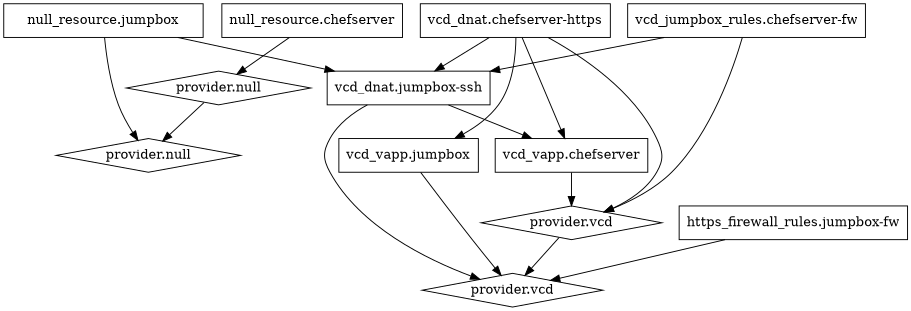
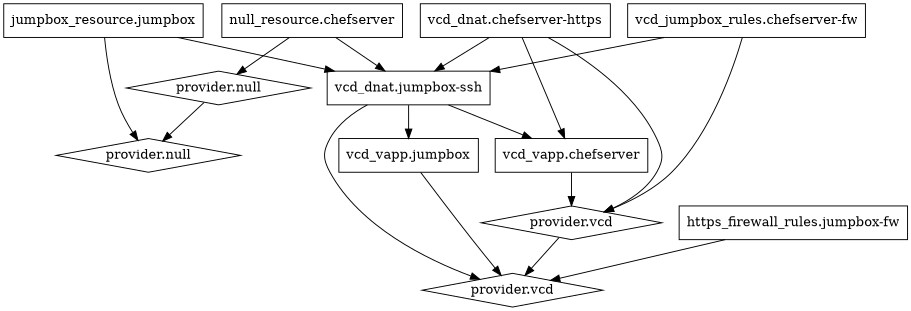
(103, 21) -> (103, 21)
none -> (356, 52)
(505, 94) -> (409, 117)
